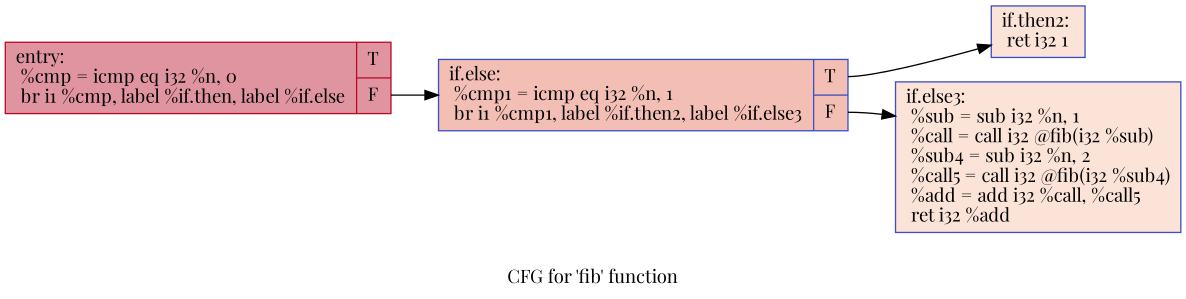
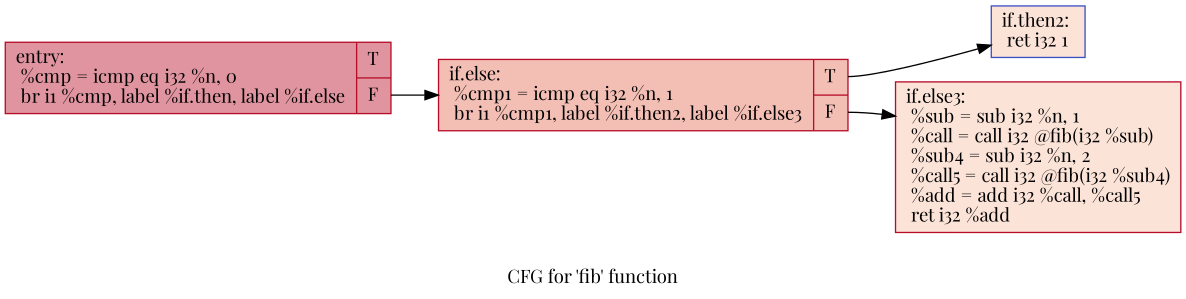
(643, 95) -> (643, 95)
(1038, 157) -> (1038, 157)
